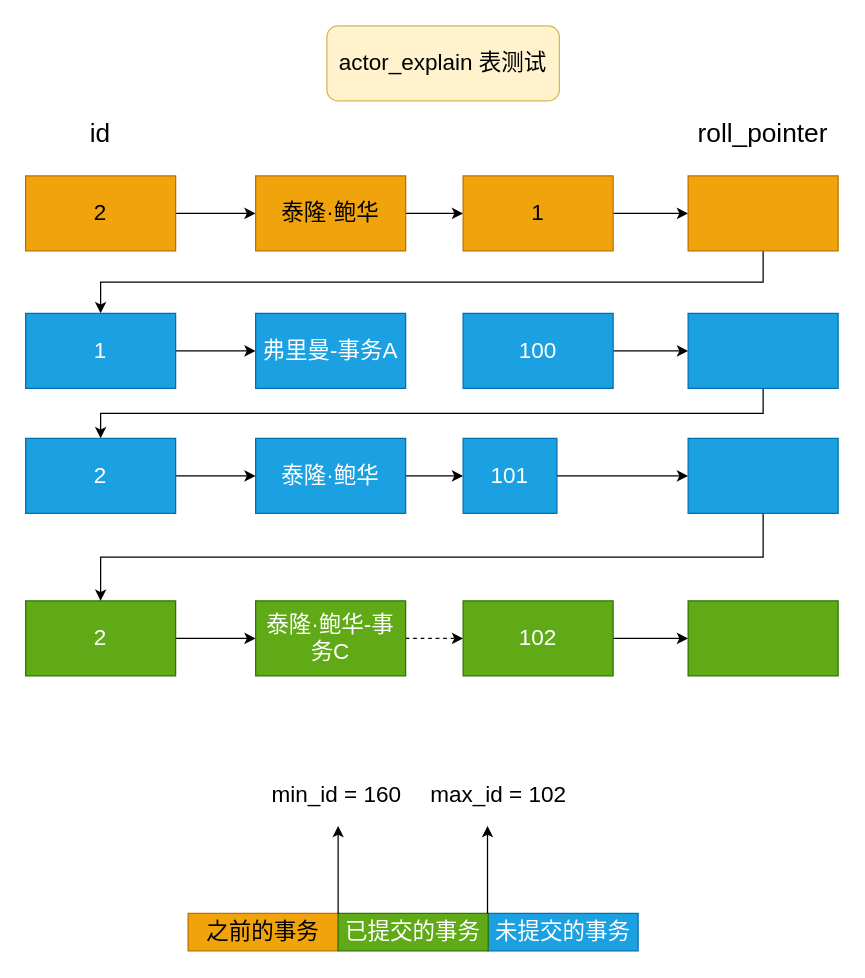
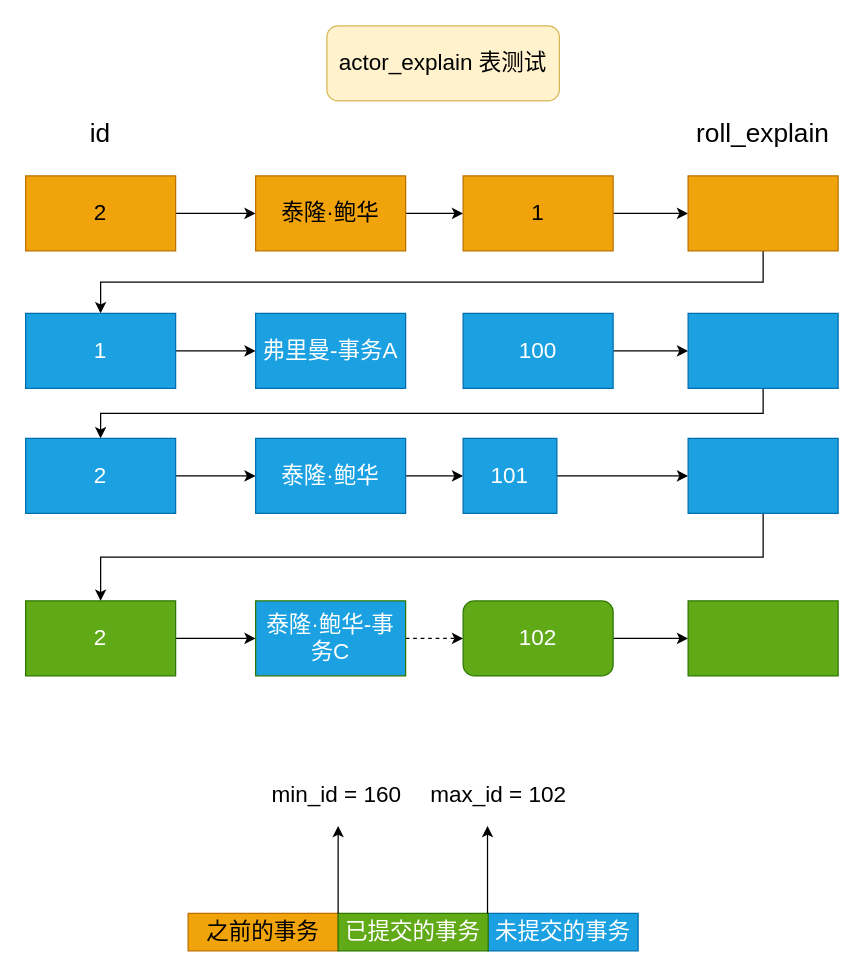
(763, 132) -> (763, 132)
(331, 638) -> (331, 638)
(538, 638) -> (538, 638)
